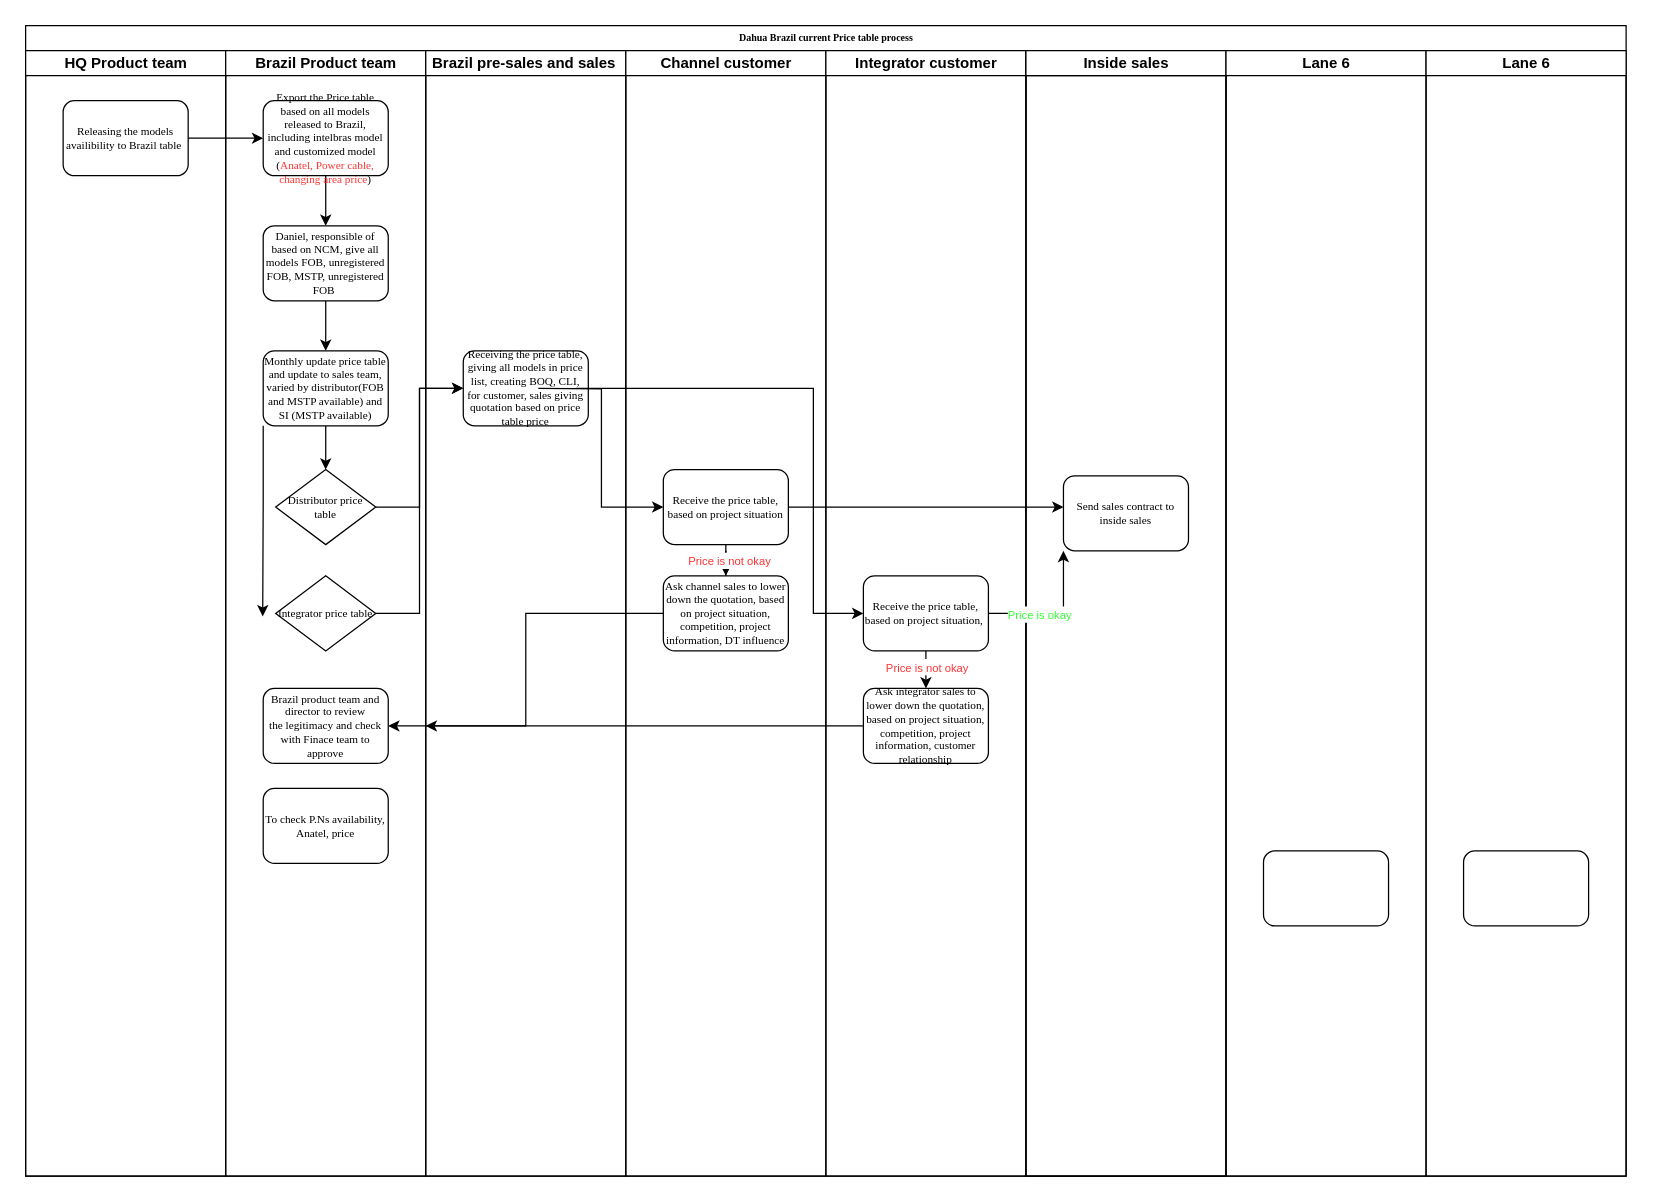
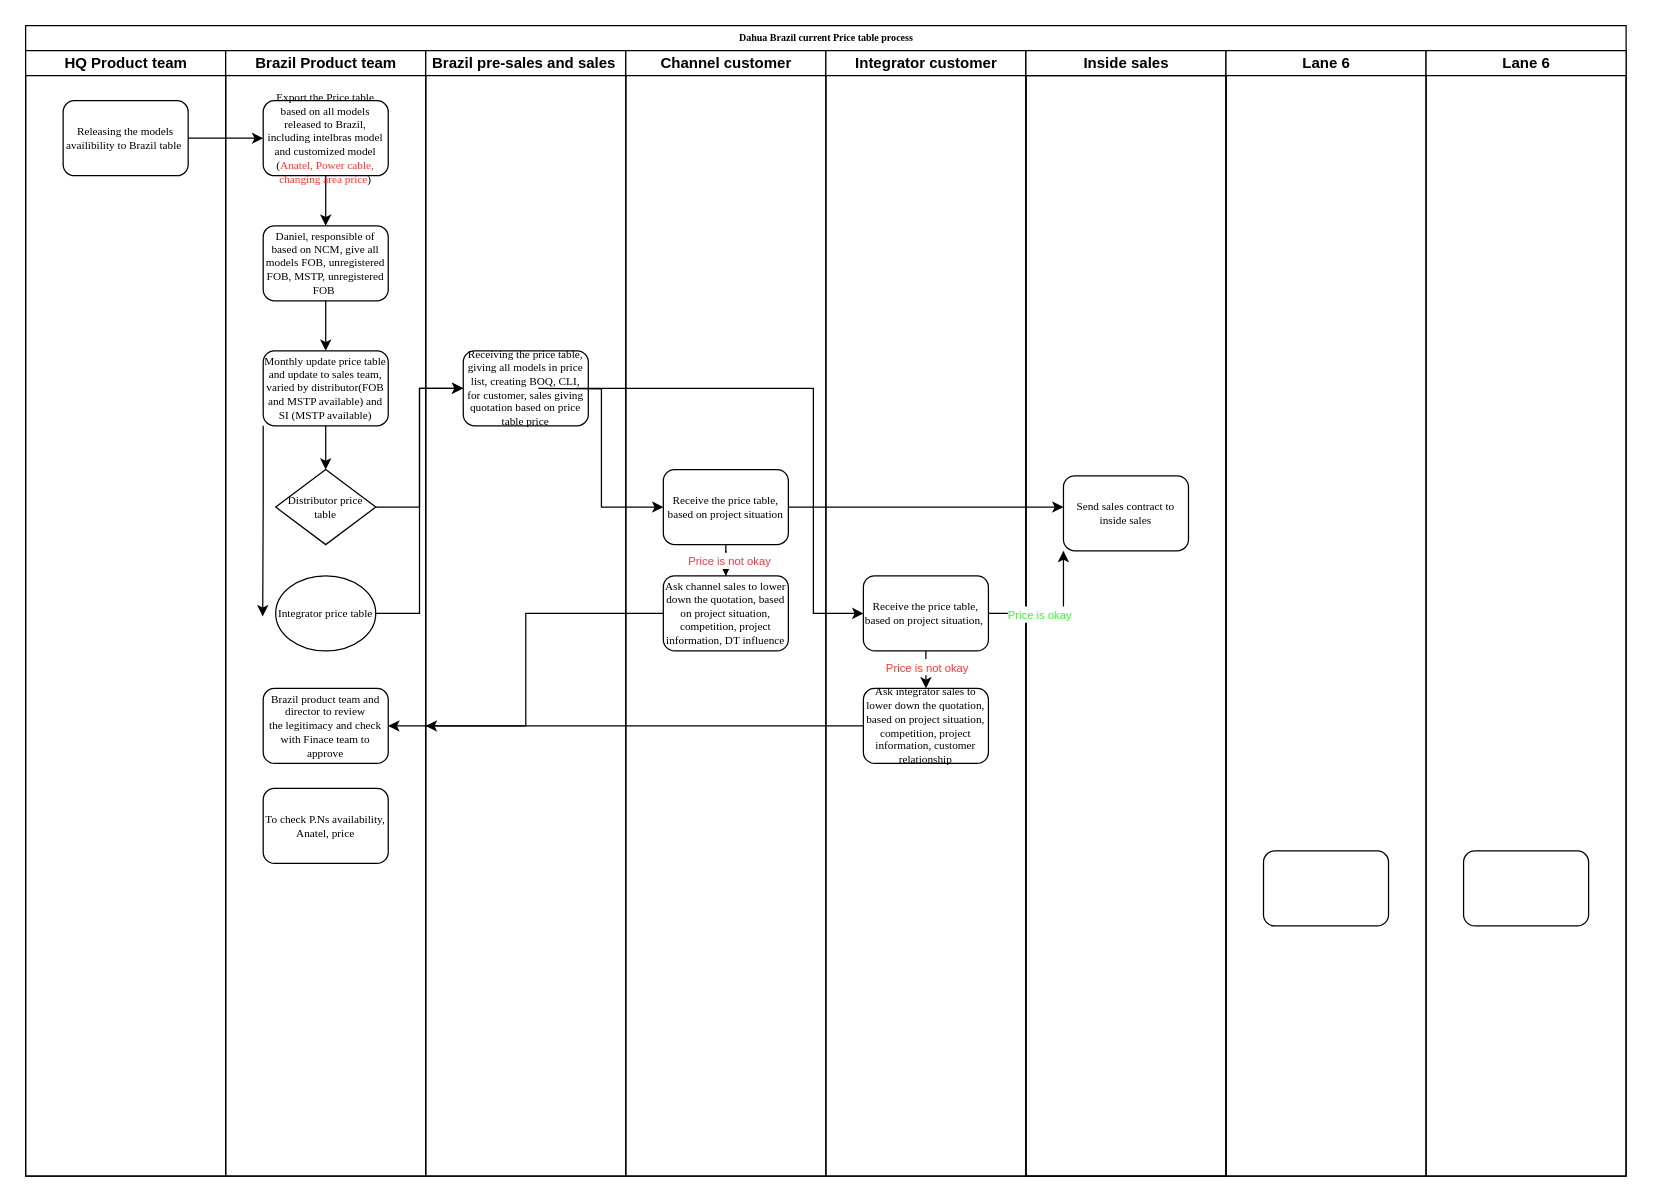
(326, 613) -> (326, 613)
